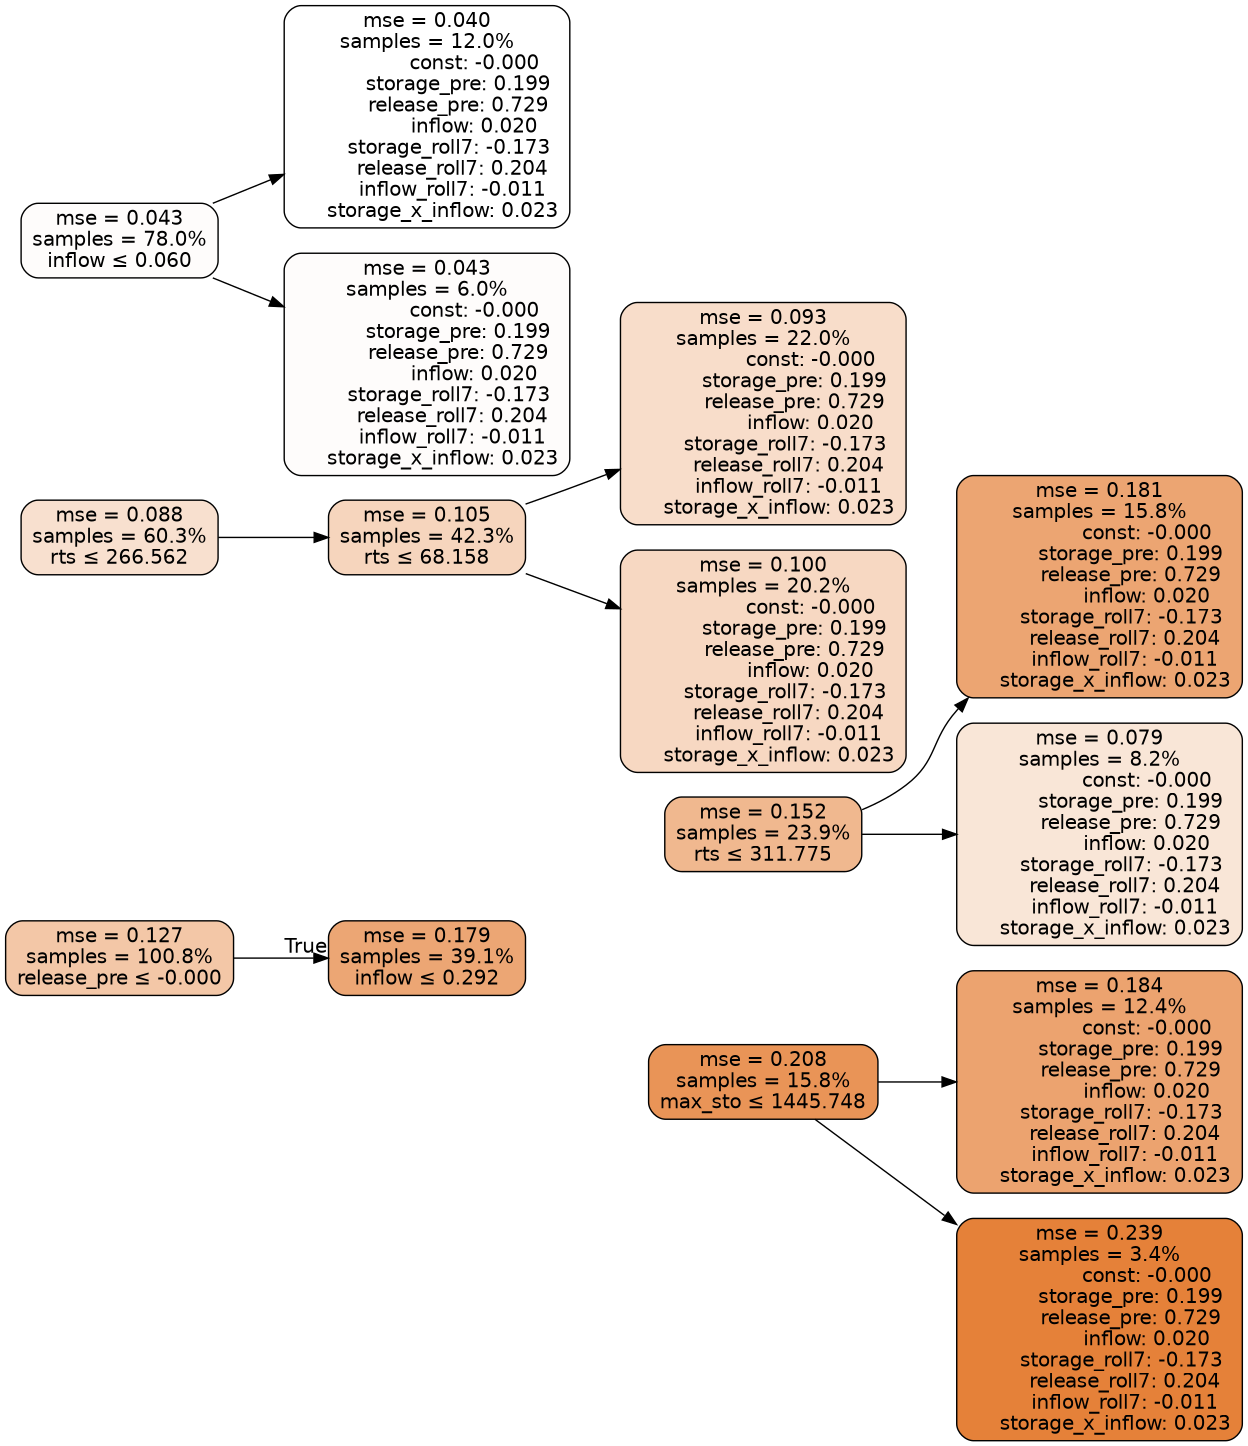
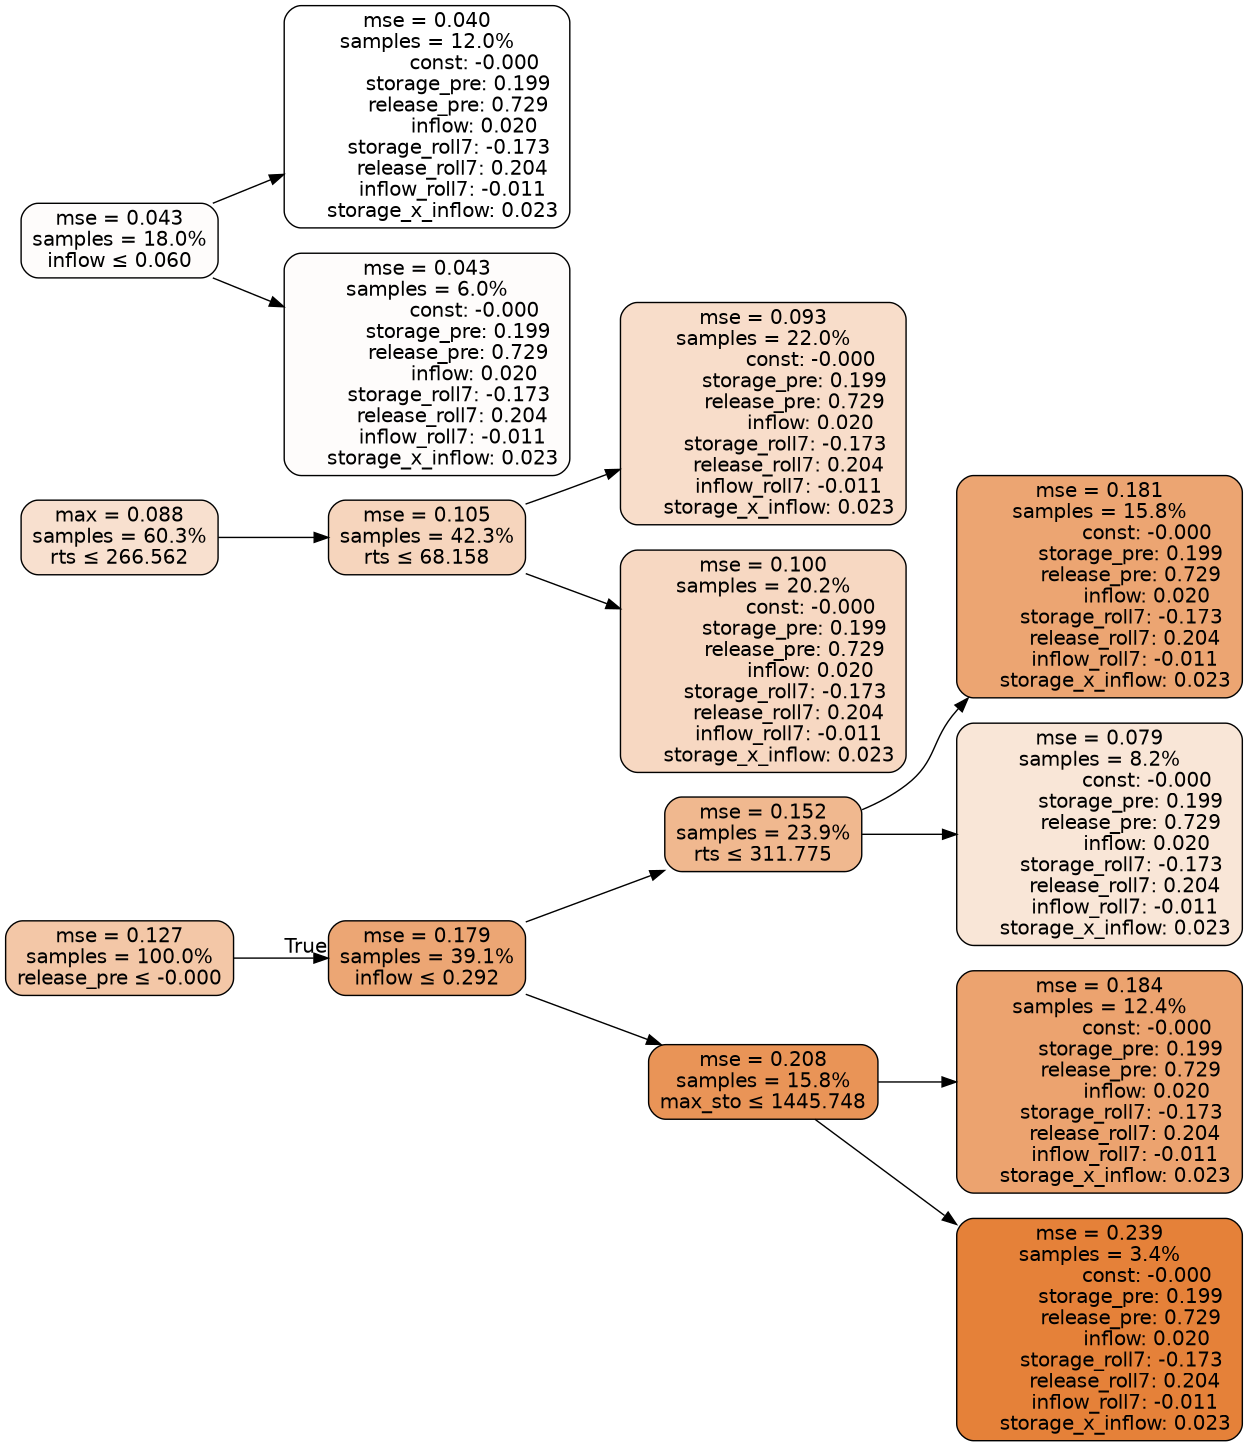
(120, 241) -> (120, 241)
(120, 537) -> (120, 537)
none -> (588, 899)
(120, 958) -> (120, 958)
none -> (587, 1017)
